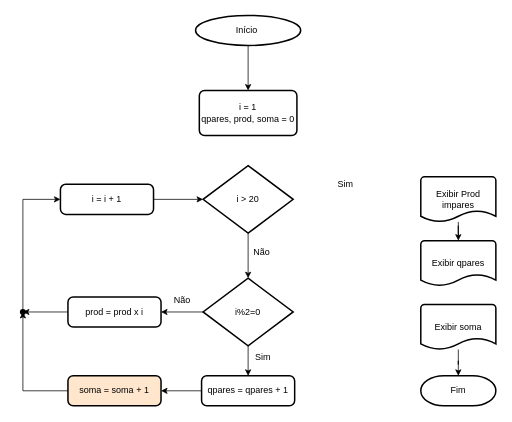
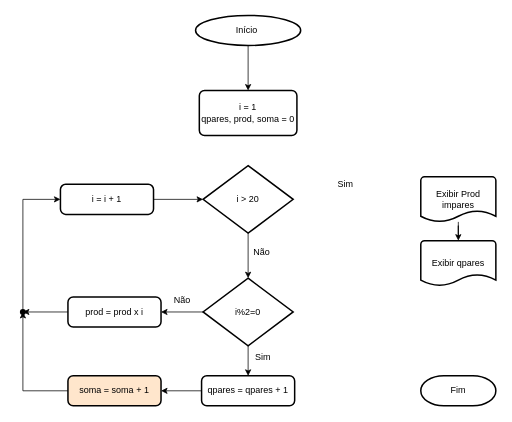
(458, 327) -> none
(458, 363) -> none
